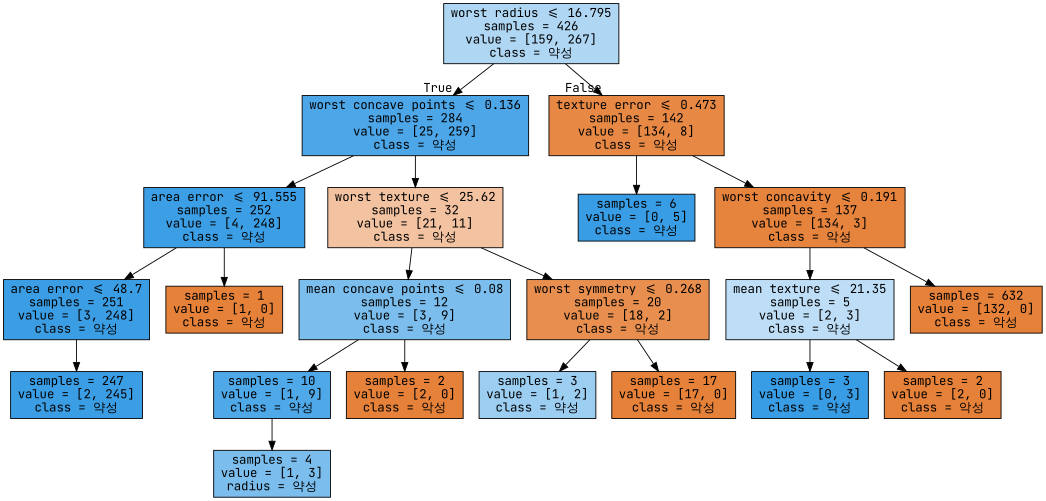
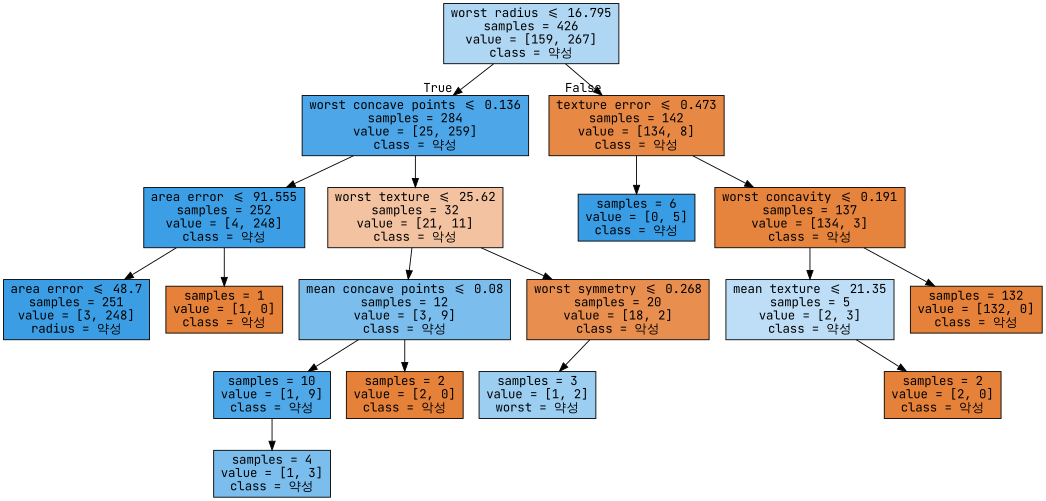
(77, 310) -> (77, 310)
(976, 310) -> (976, 310)
(77, 395) -> none
(537, 395) -> (537, 395)
(674, 395) -> none
(810, 395) -> none
(272, 474) -> (272, 474)
